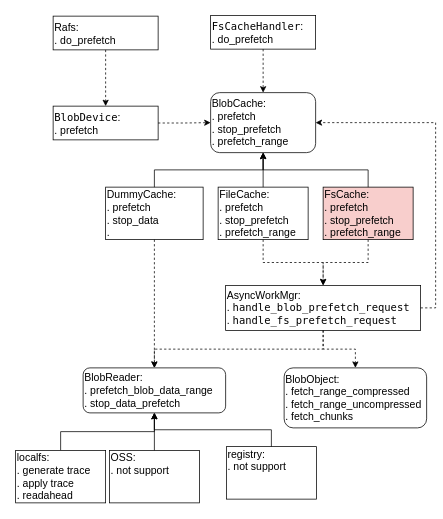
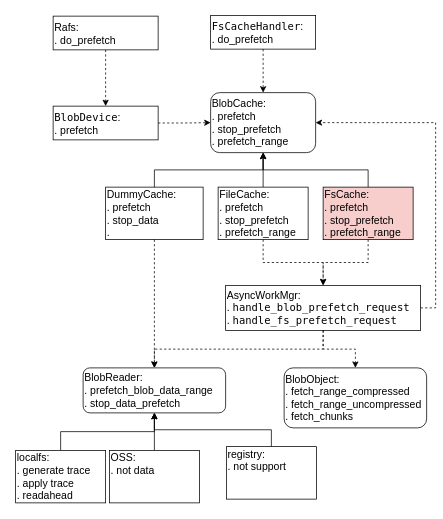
(145, 477) -> (136, 477)
